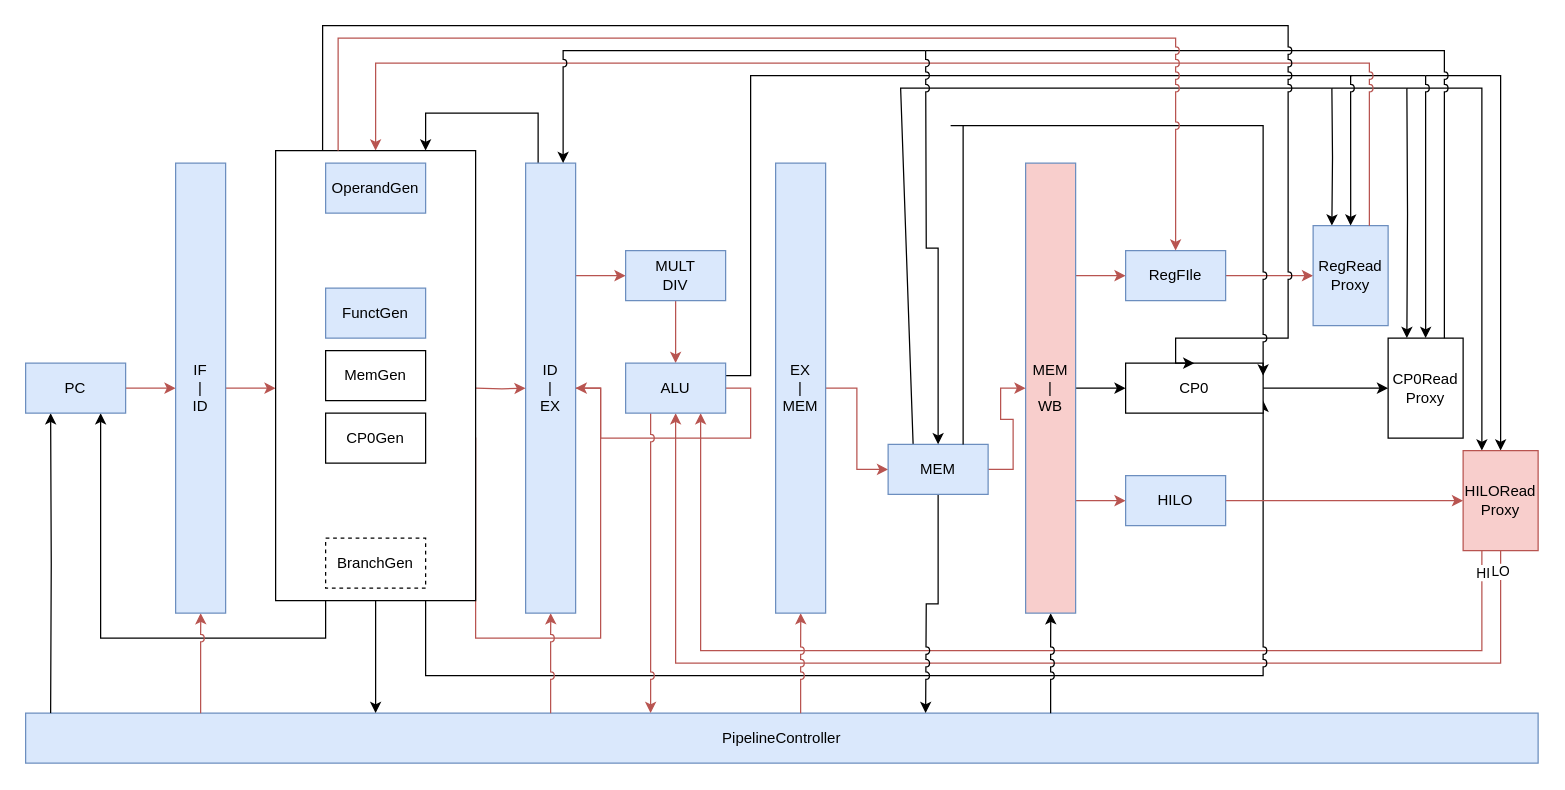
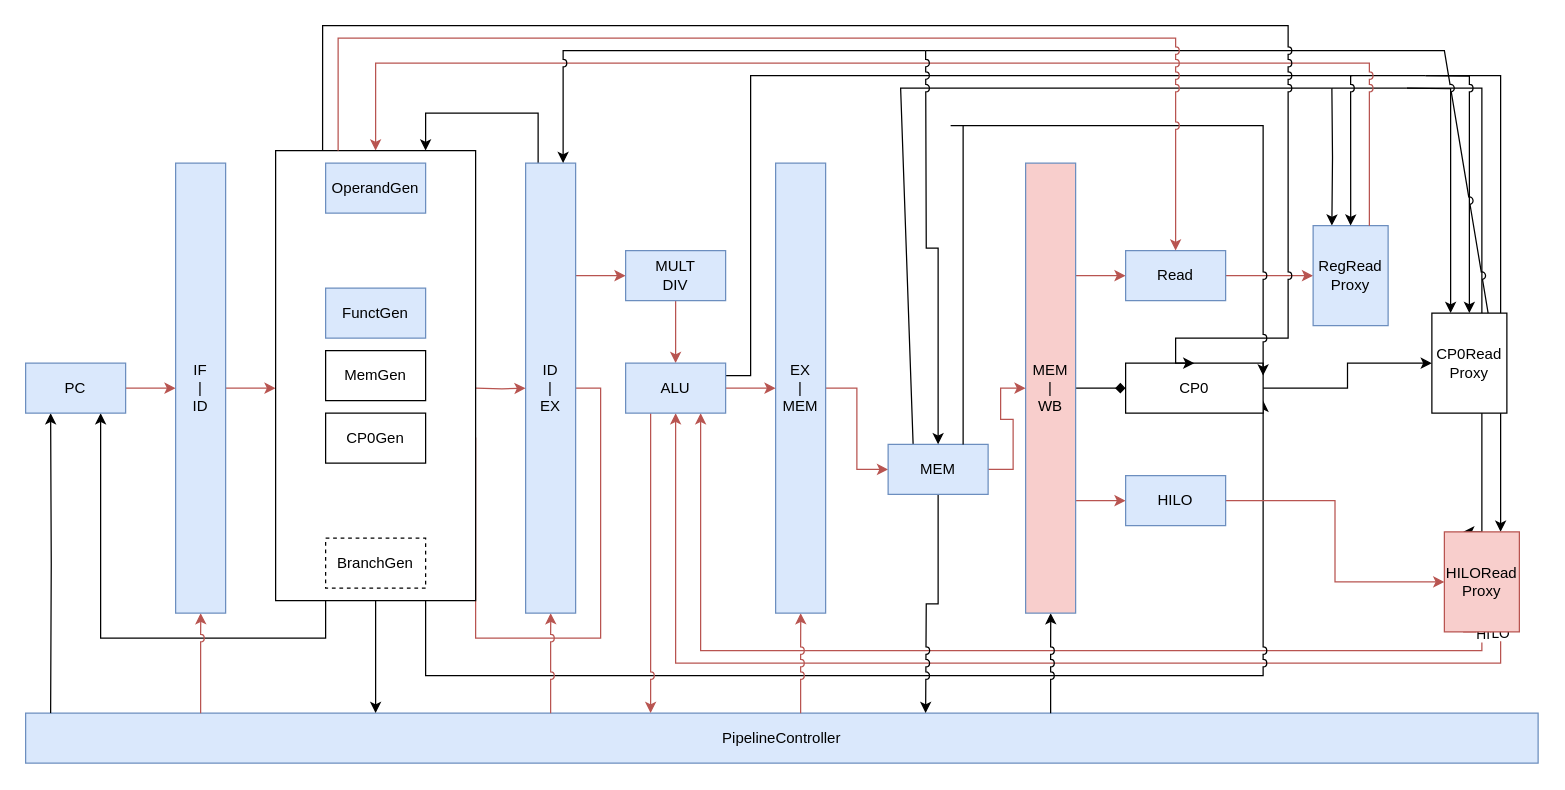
(1176, 276) -> (1176, 276)
(1116, 388) -> (1115, 388)
(1426, 388) -> (1469, 363)
(731, 438) -> (758, 388)
(1501, 501) -> (1482, 582)
